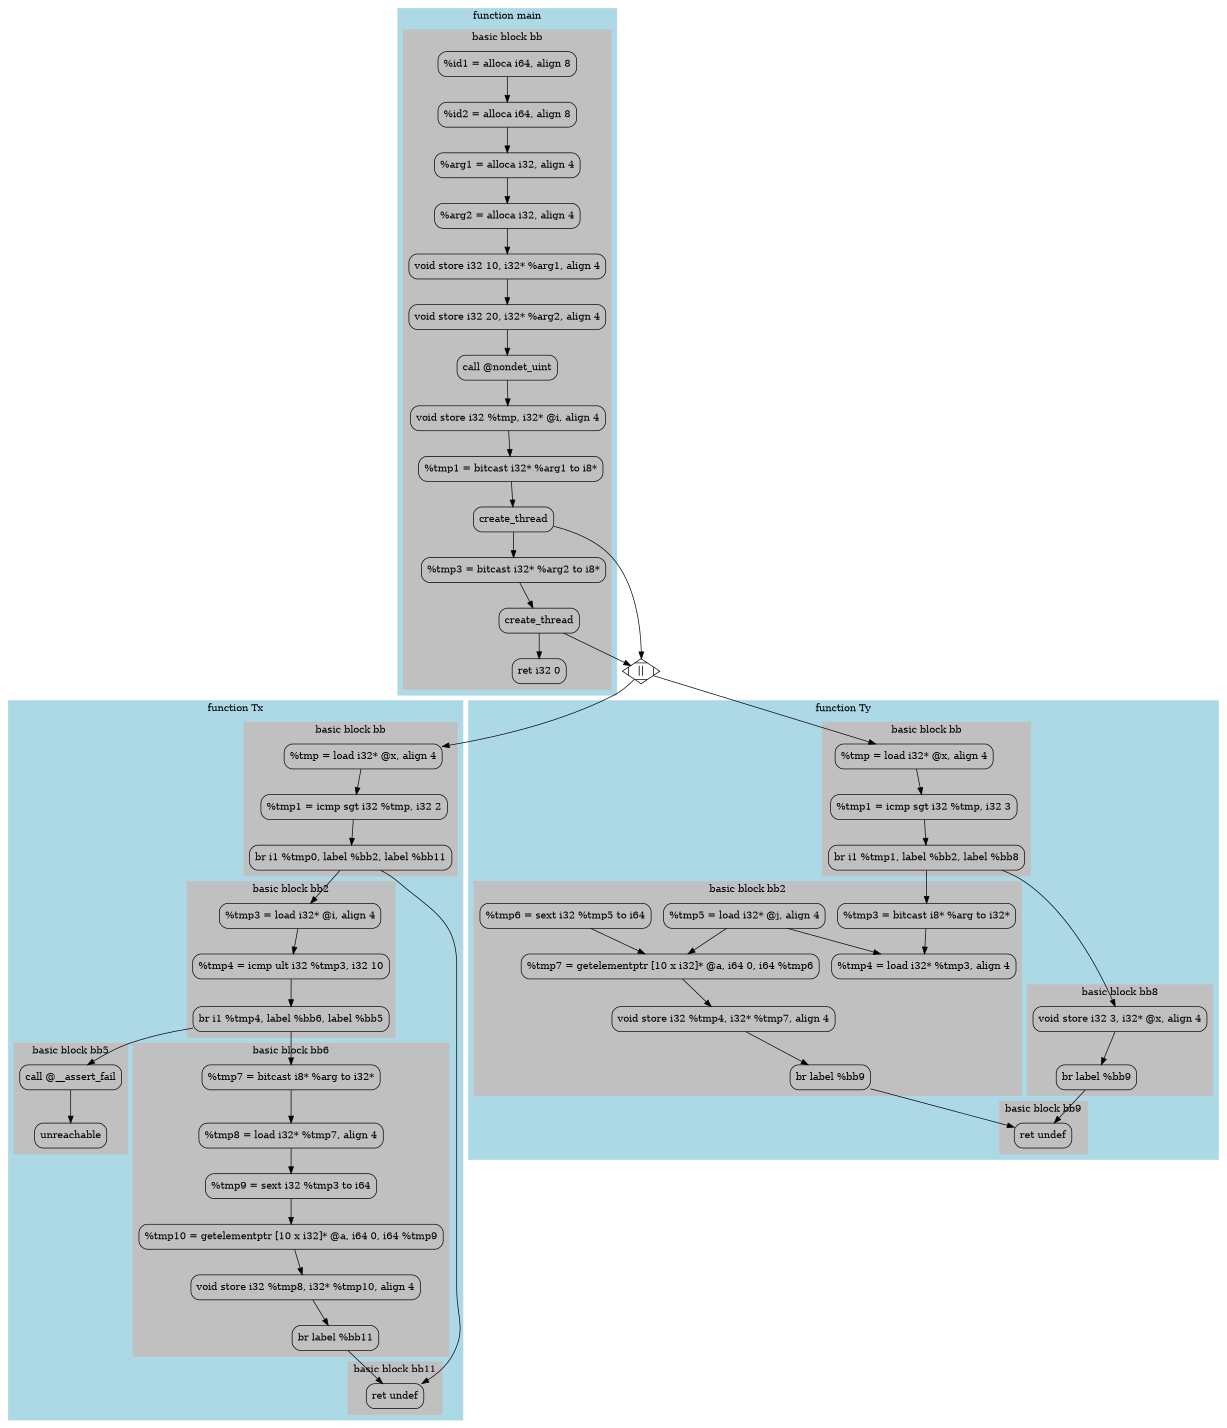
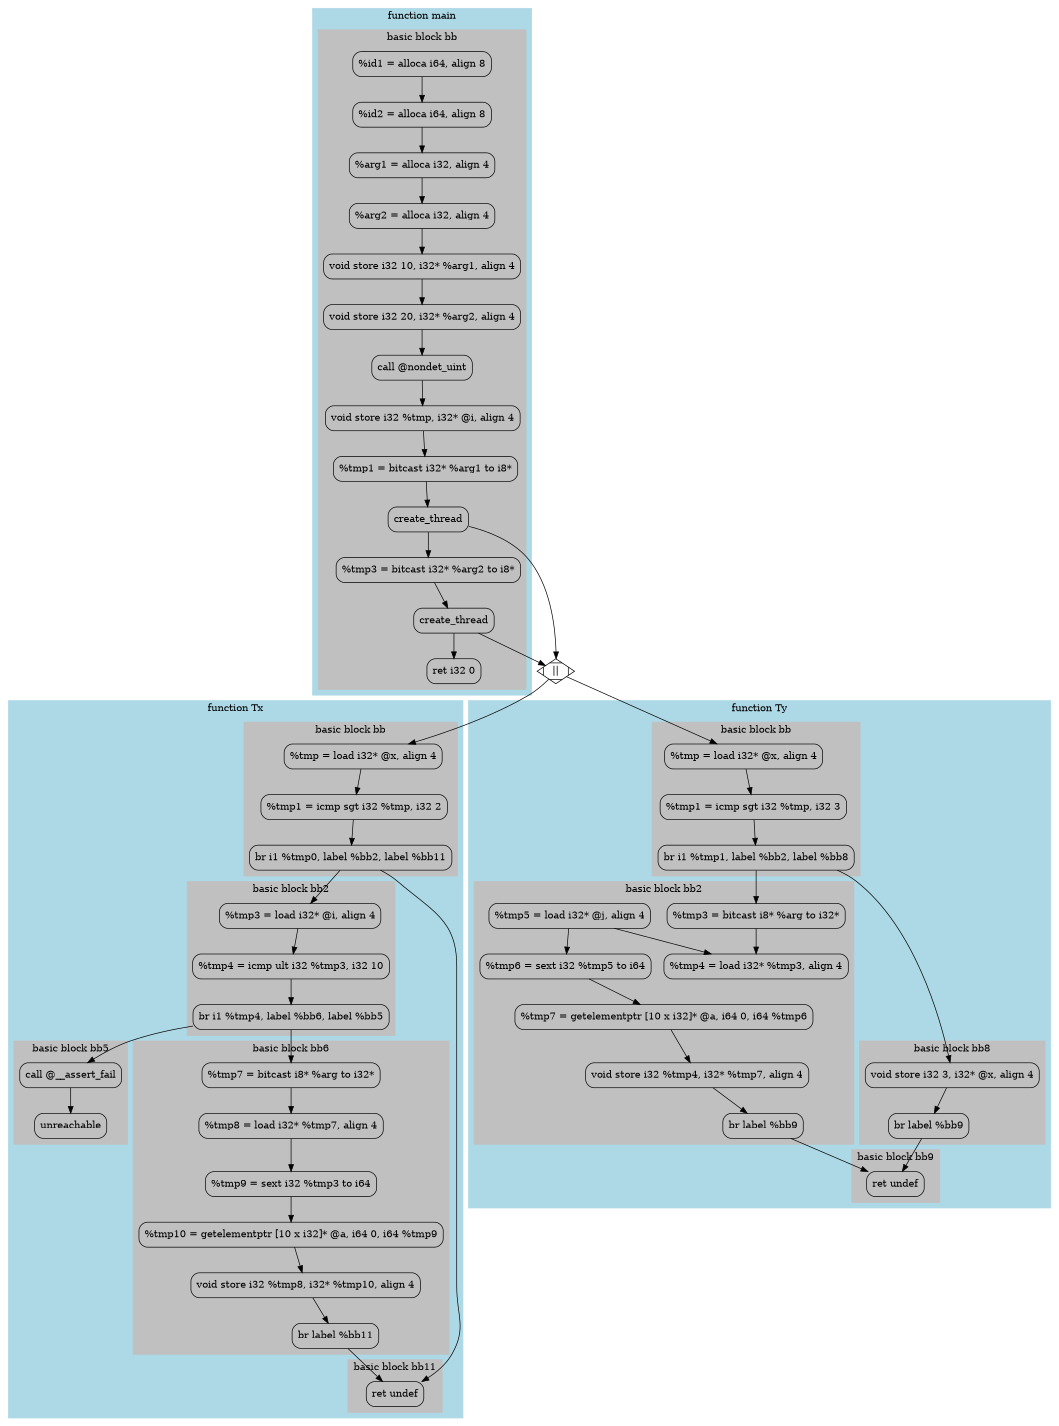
(710, 939) -> (568, 938)
